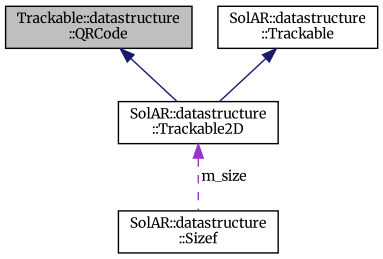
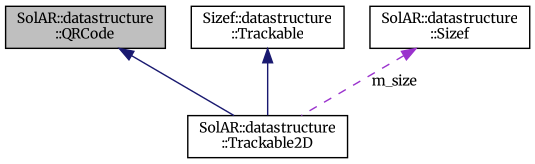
(99, 27) -> (85, 27)
(298, 27) -> (268, 27)
(198, 184) -> (353, 86)
